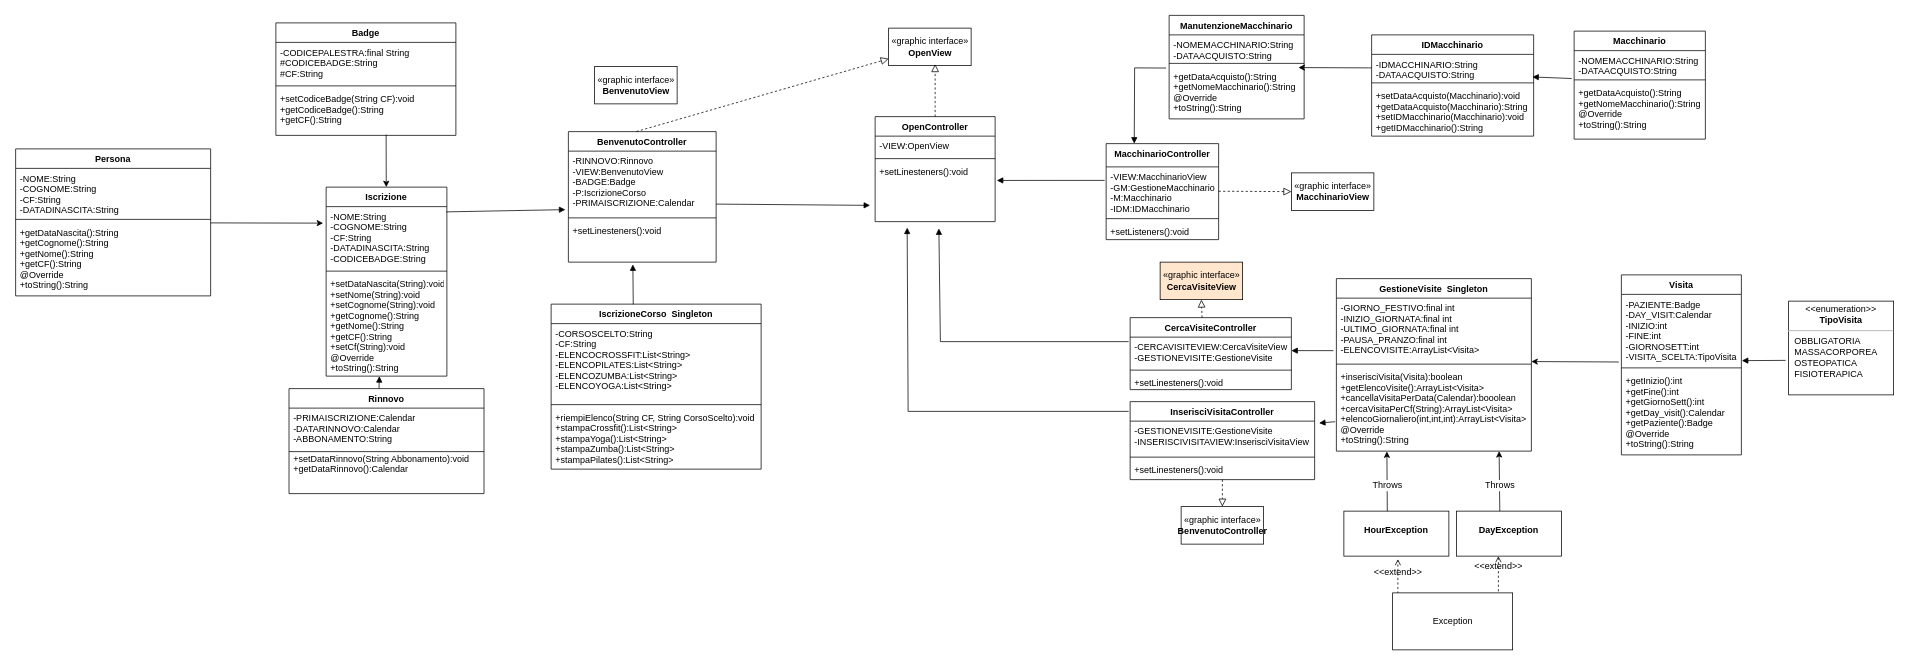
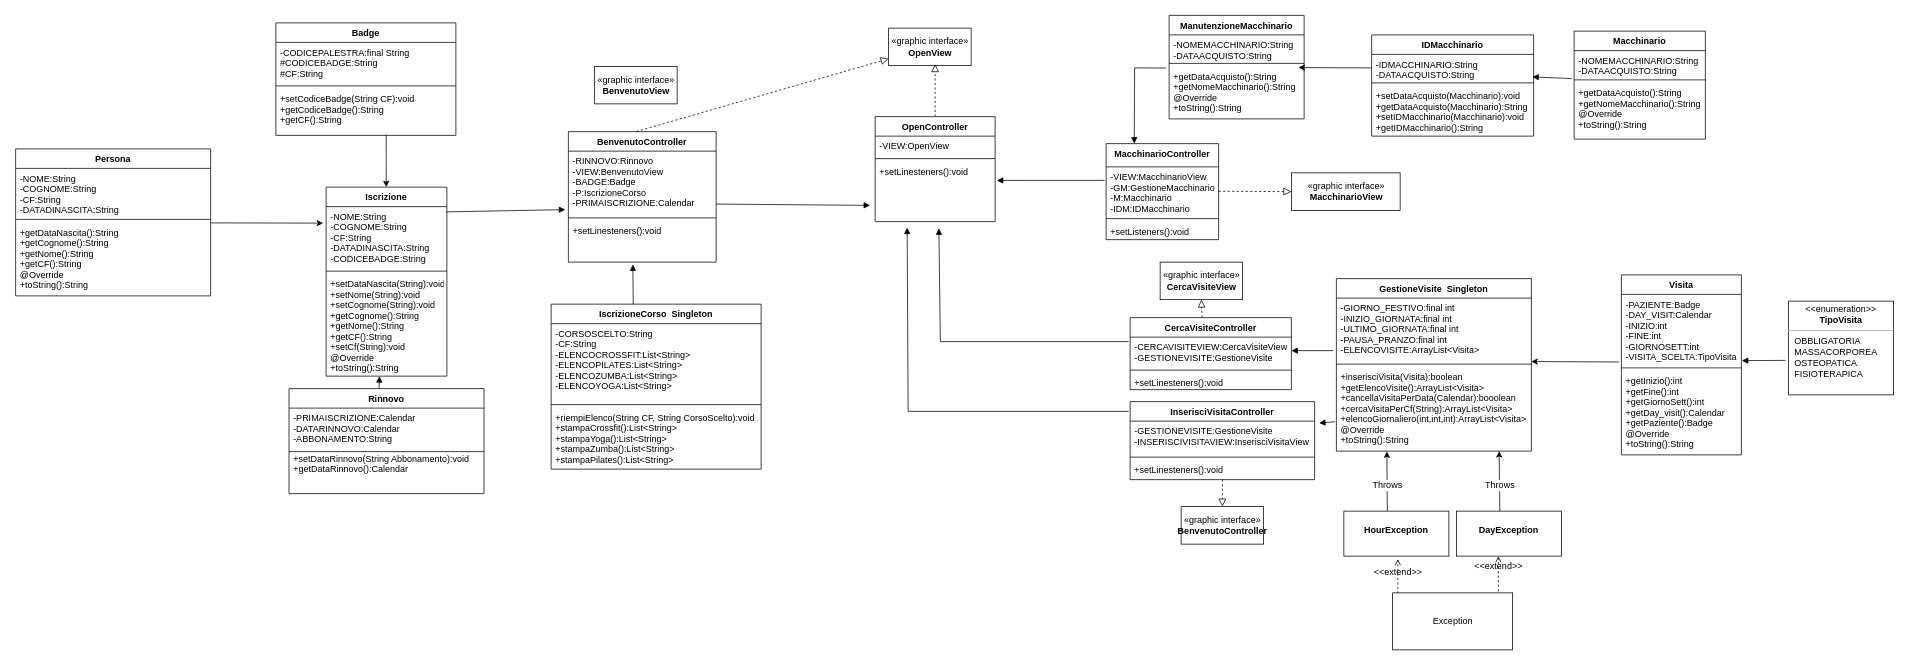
(1332, 192) -> (1346, 192)
(1201, 281) -> (1201, 281)
